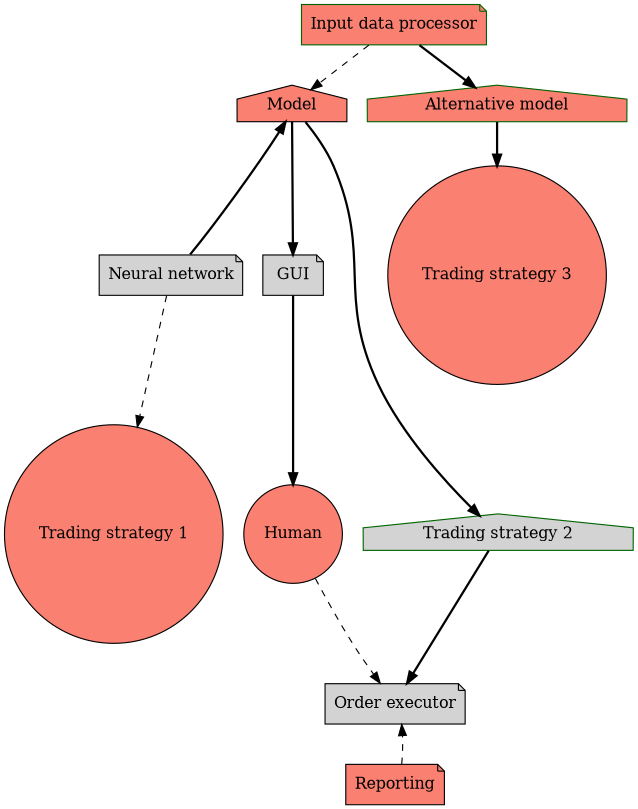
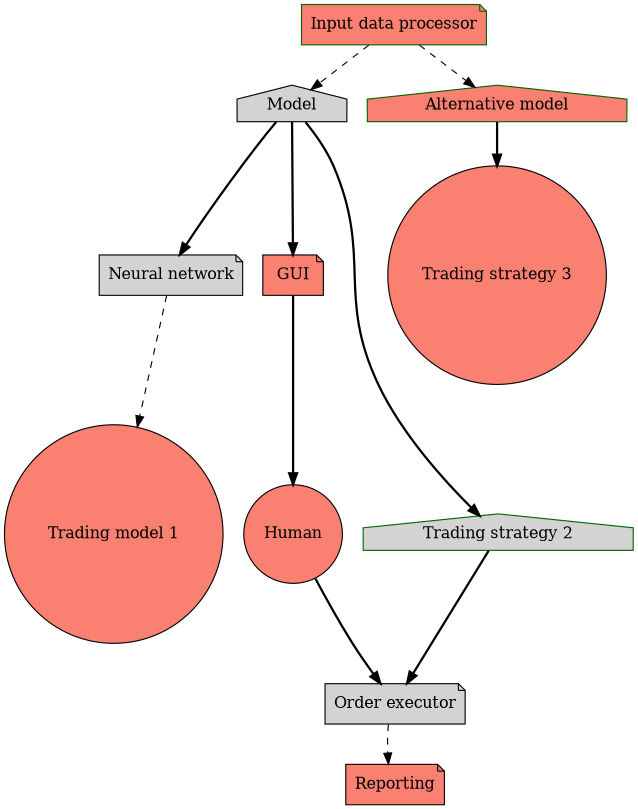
(443, 63) -> (443, 63)
(292, 105) -> (292, 105)
(236, 194) -> (230, 182)
(293, 275) -> (293, 275)
(114, 534) -> (114, 534)
(343, 627) -> (343, 627)
(403, 750) -> (388, 739)
